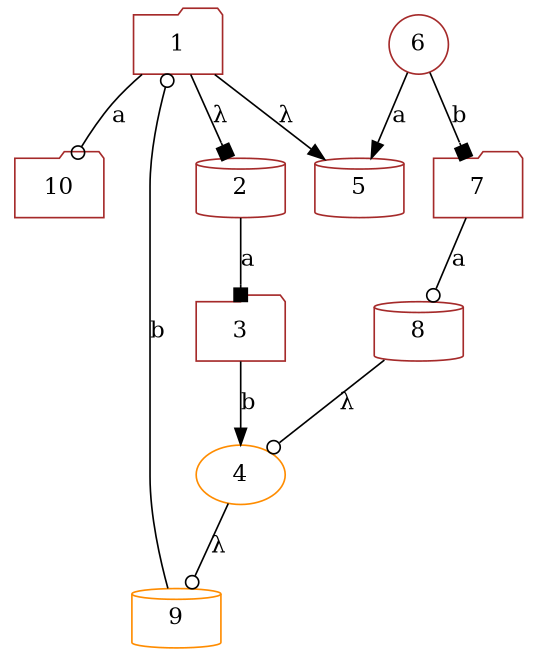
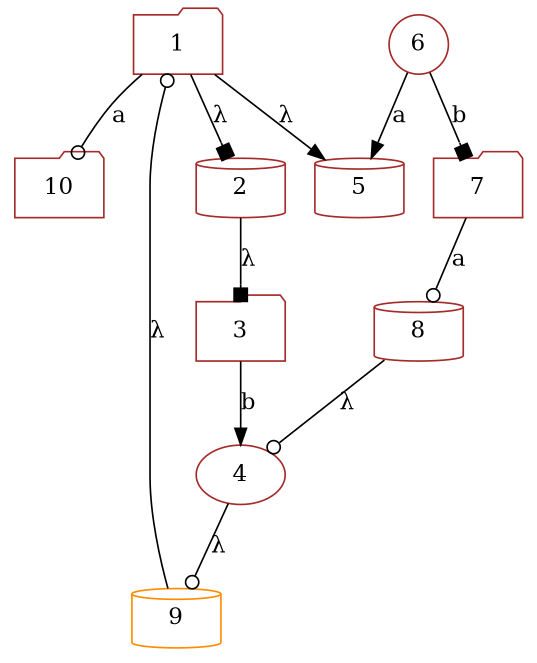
(248, 260) -> (249, 260)
(158, 331) -> (158, 331)
(241, 475) -> (241, 475)
